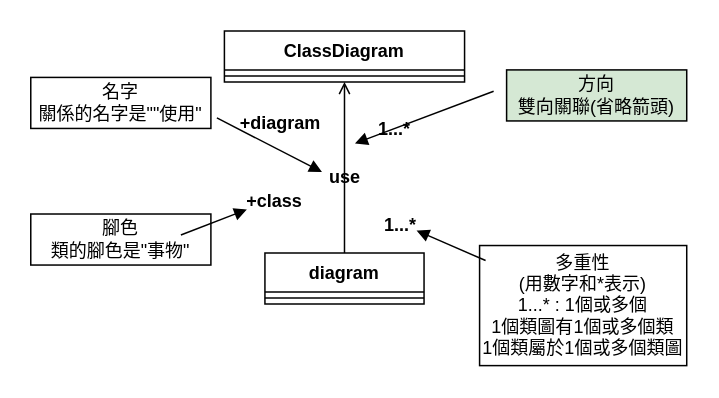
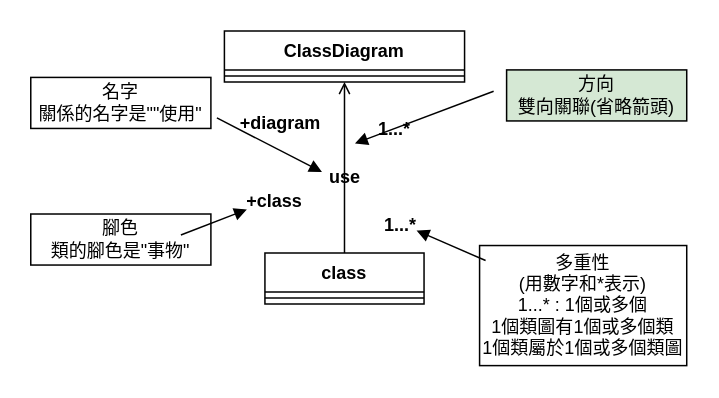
(344, 274) -> (344, 274)
